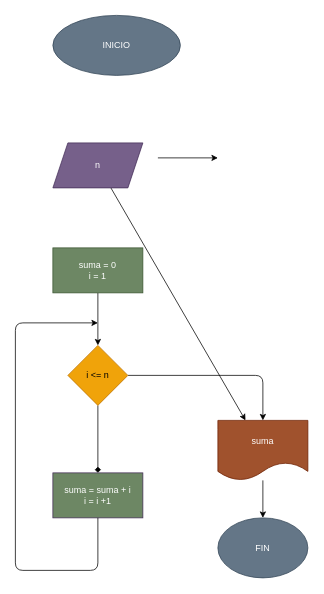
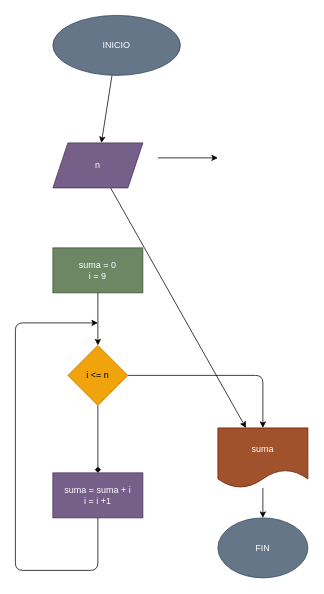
none -> (107, 106)
(98, 270) -> (98, 270)
(263, 450) -> (263, 458)
(98, 495) -> (98, 495)
